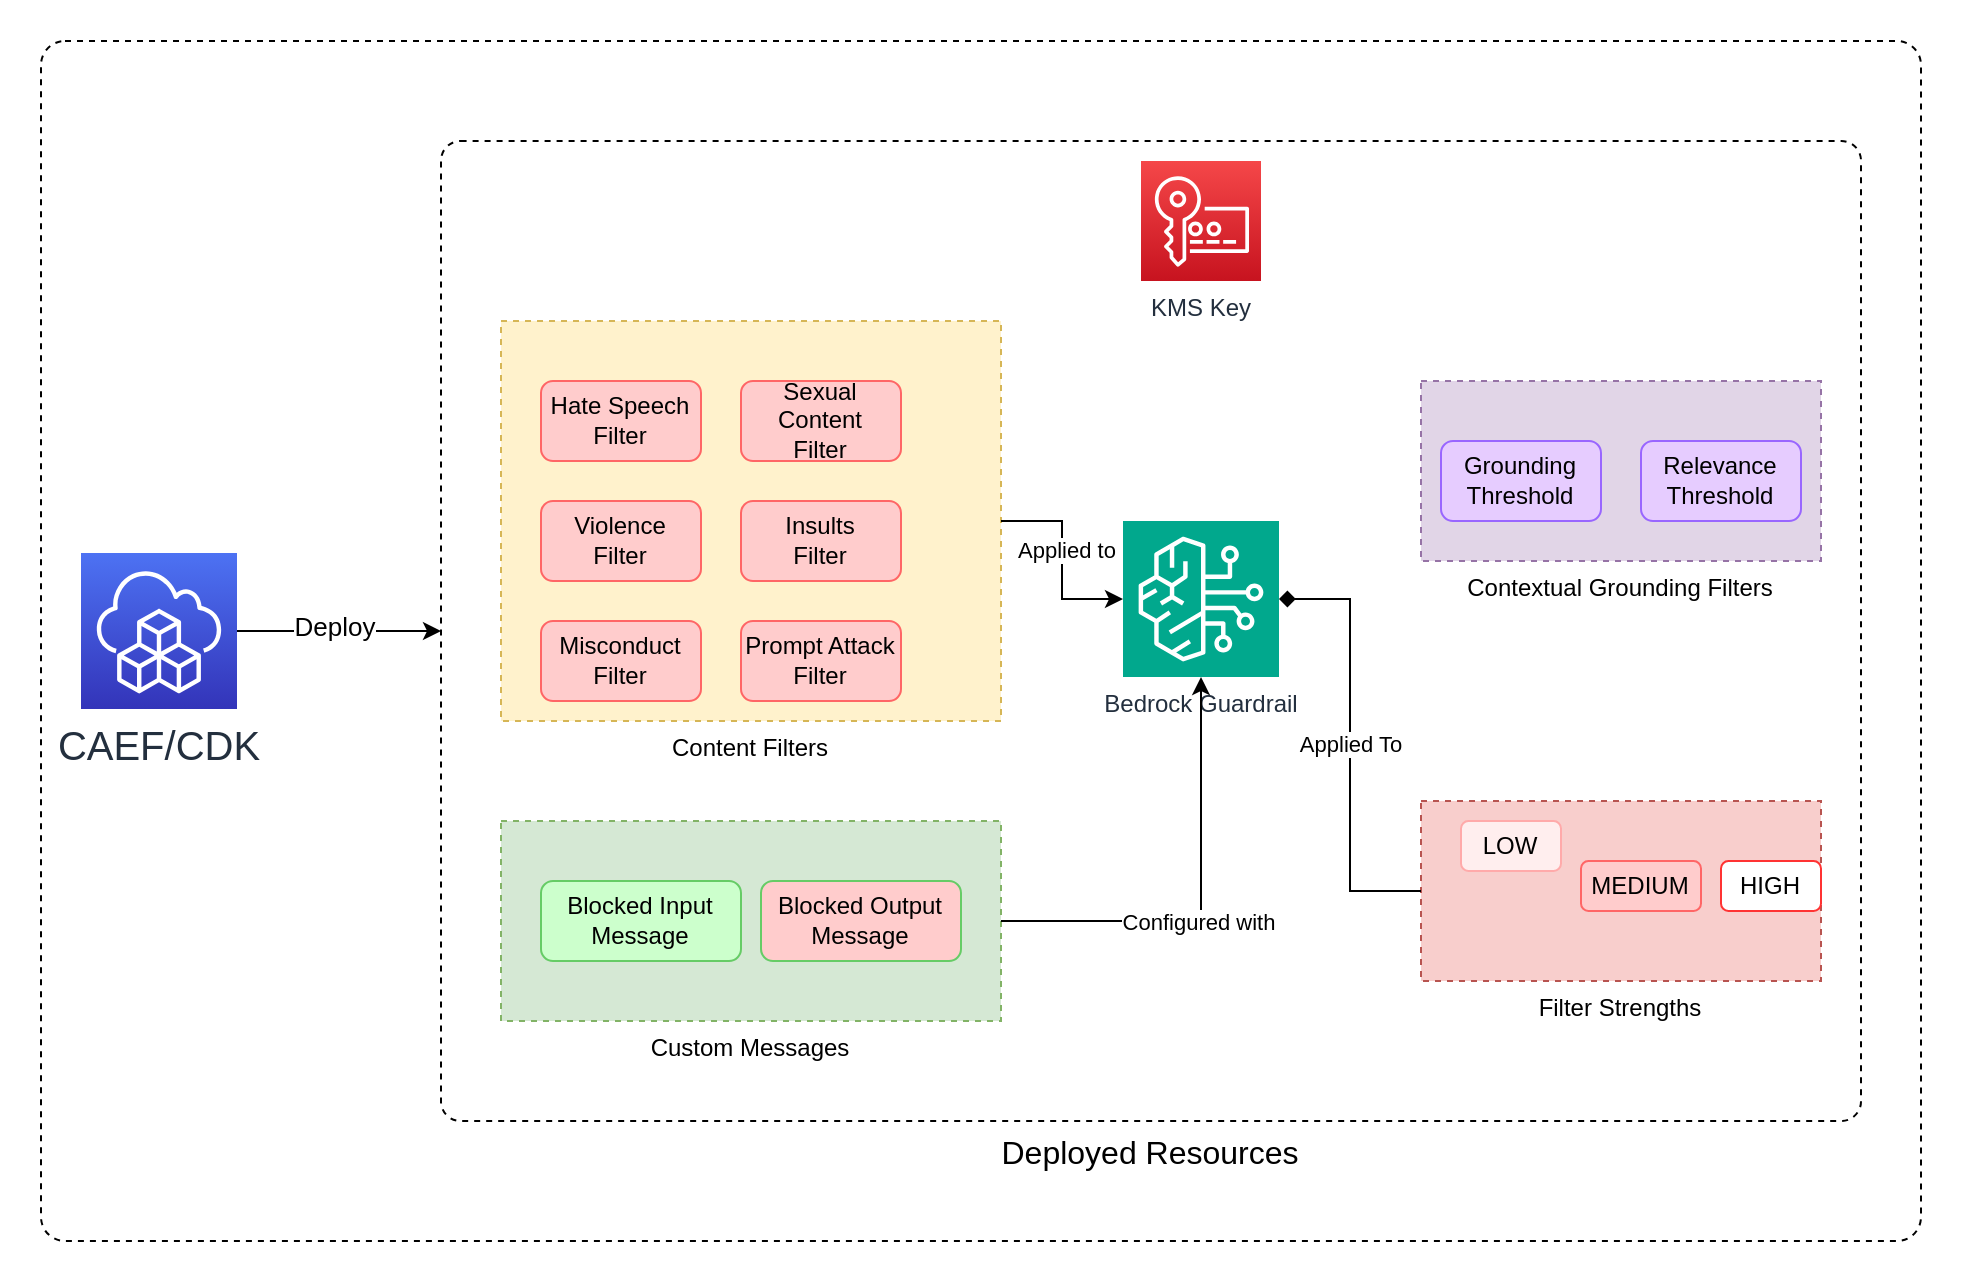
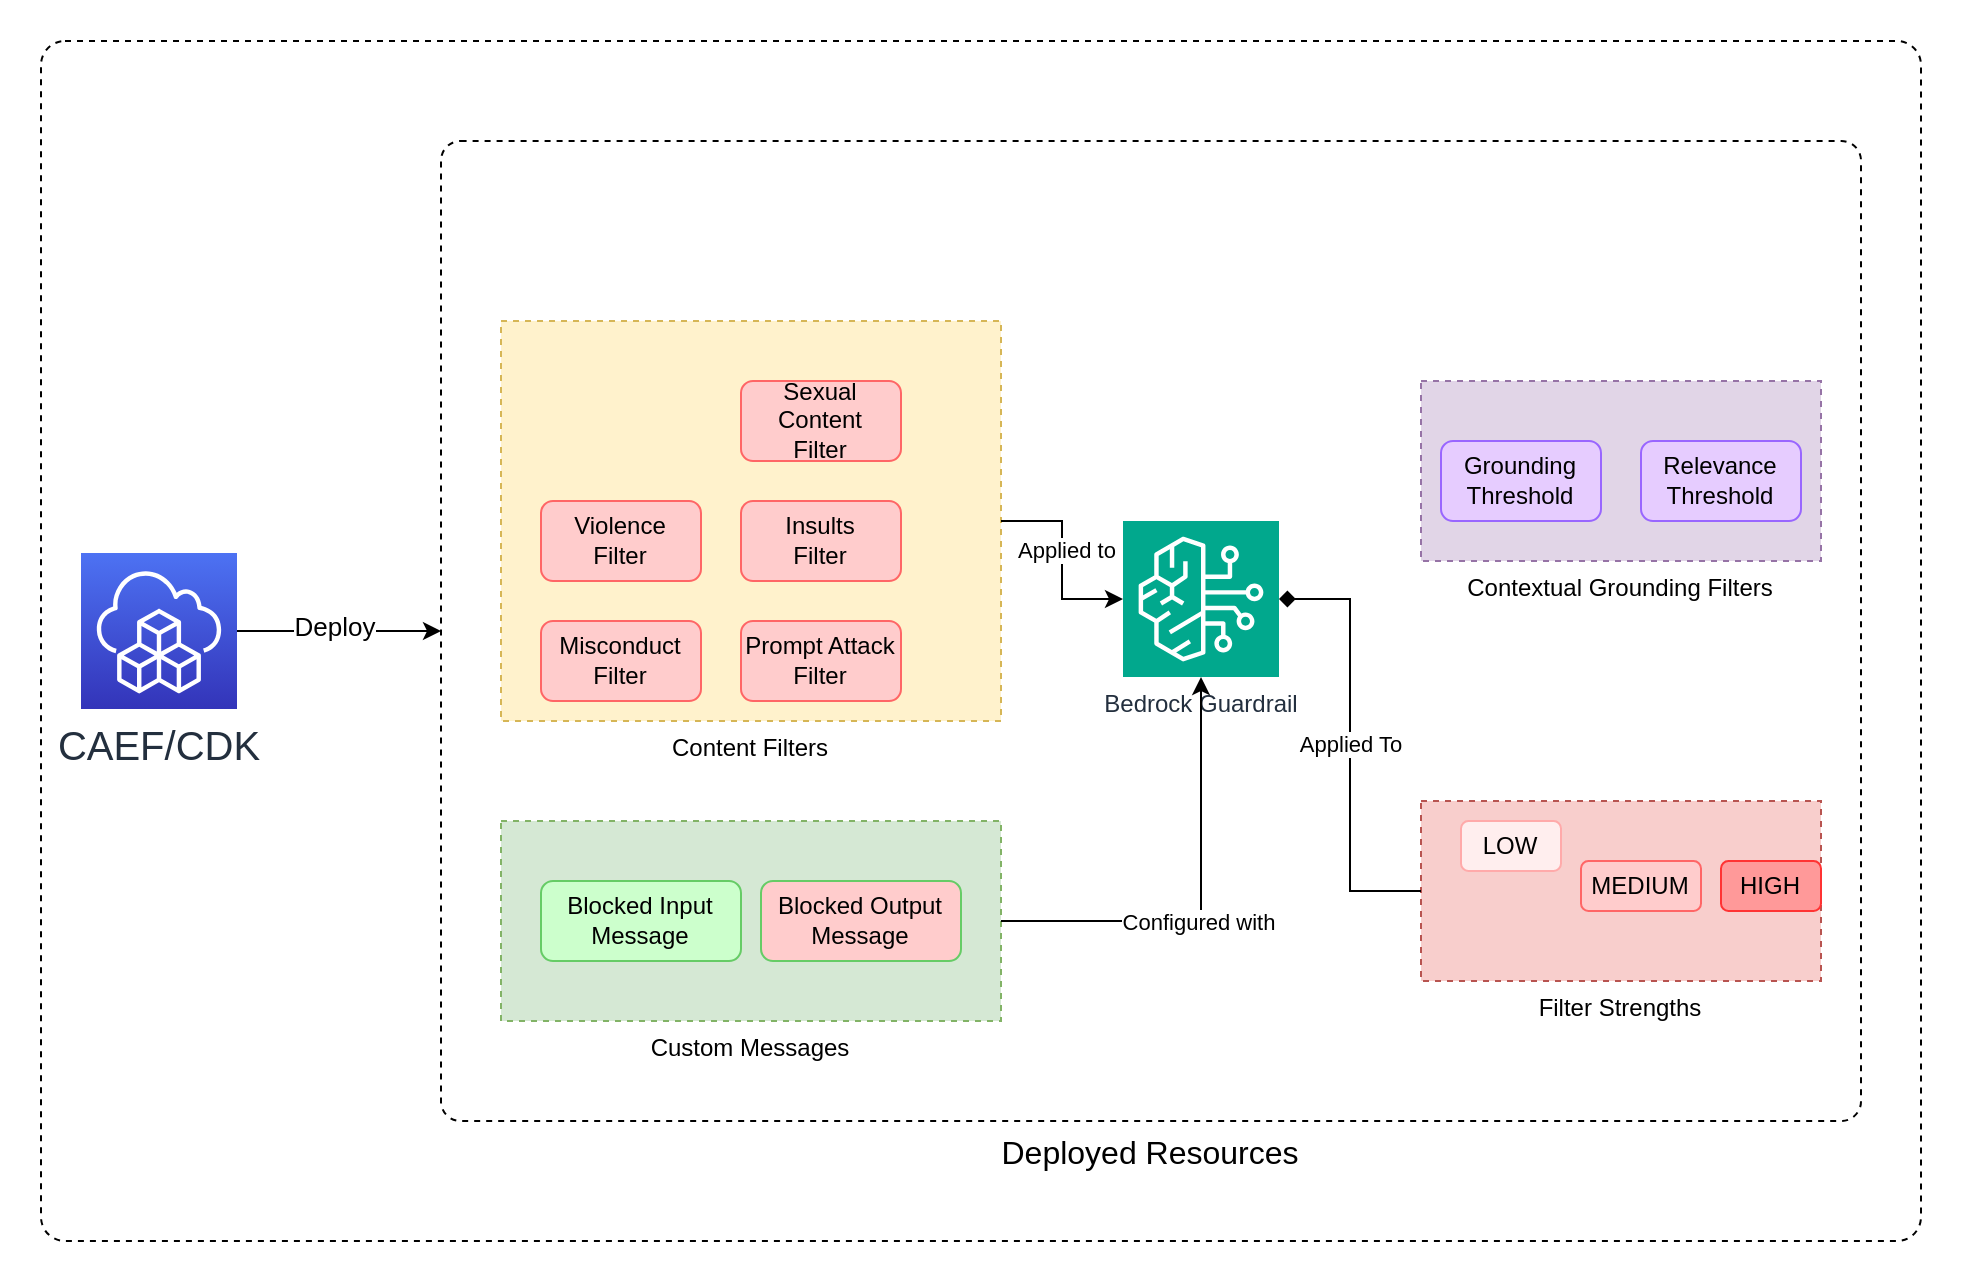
(1201, 221) -> none
(621, 421) -> none
(1771, 886) -> (1771, 886)
